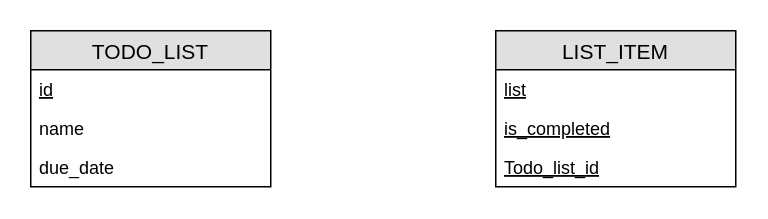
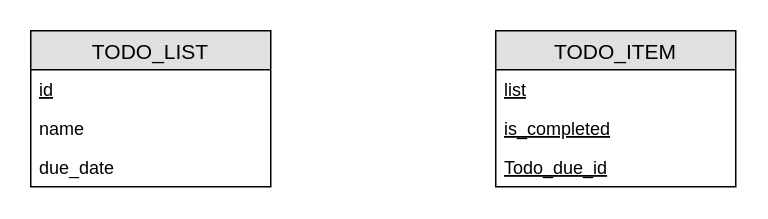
(615, 52) -> (615, 52)
(557, 168) -> (557, 168)
